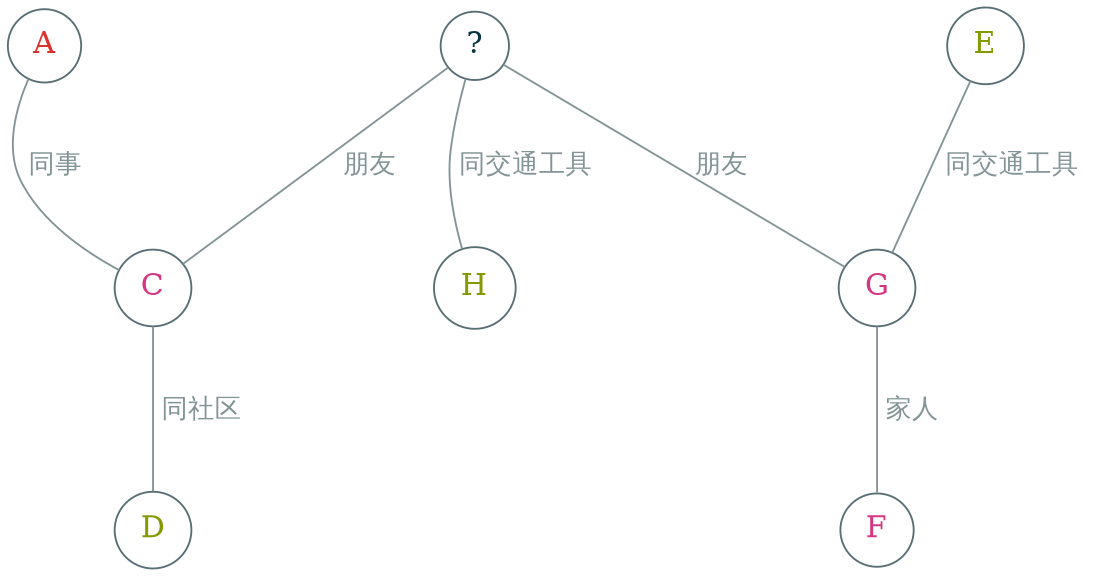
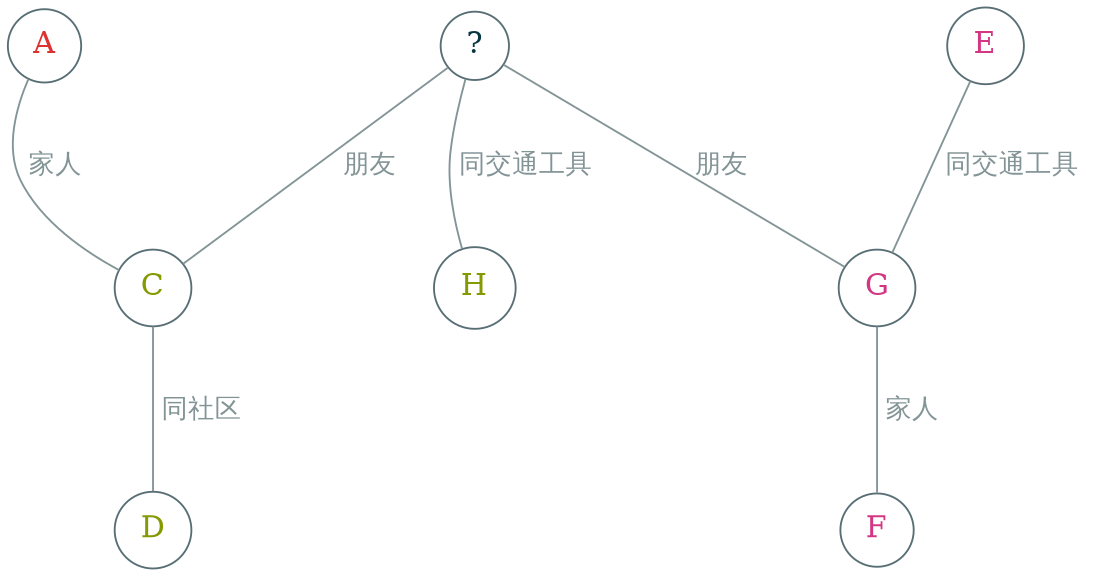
(986, 46) -> (986, 46)
(56, 166) -> (56, 166)
(153, 288) -> (153, 288)
